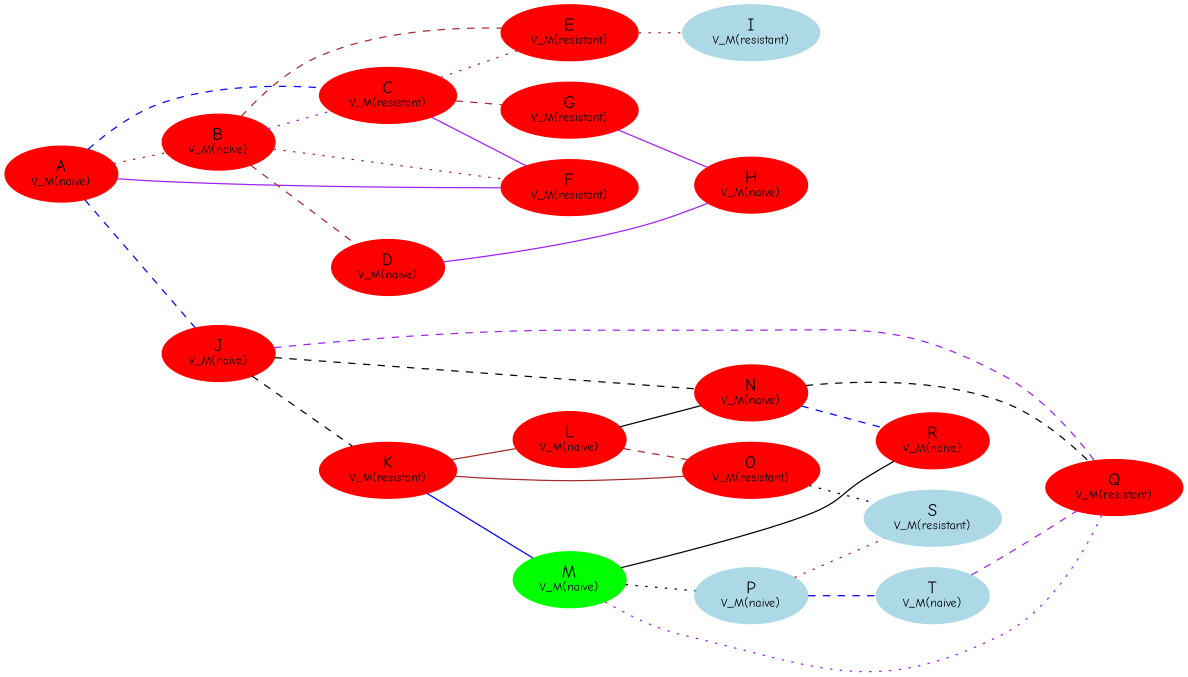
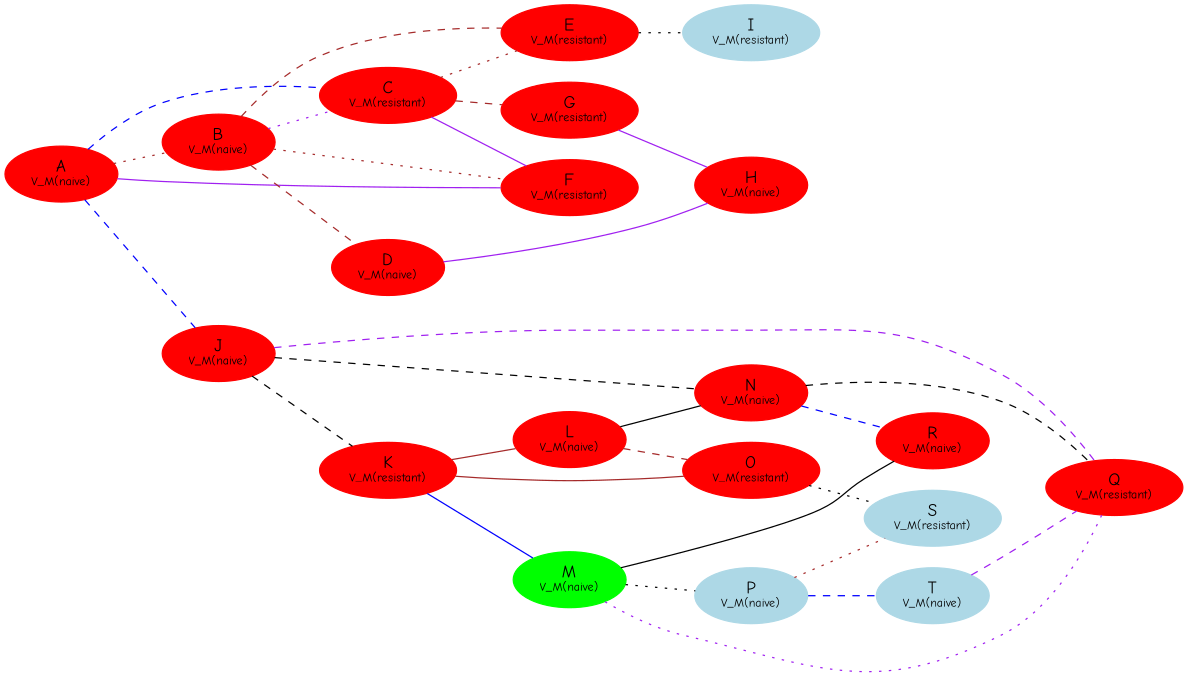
(660, 33) -> (660, 33)
